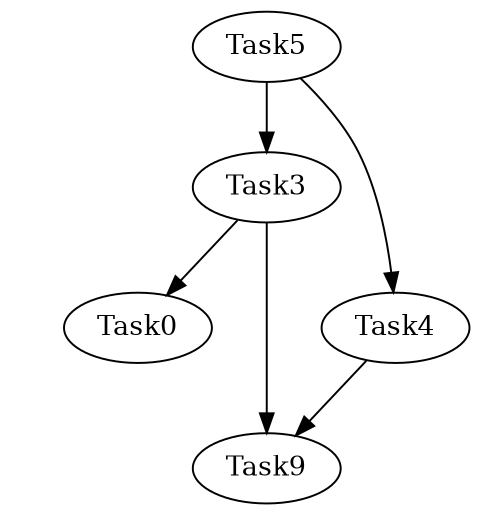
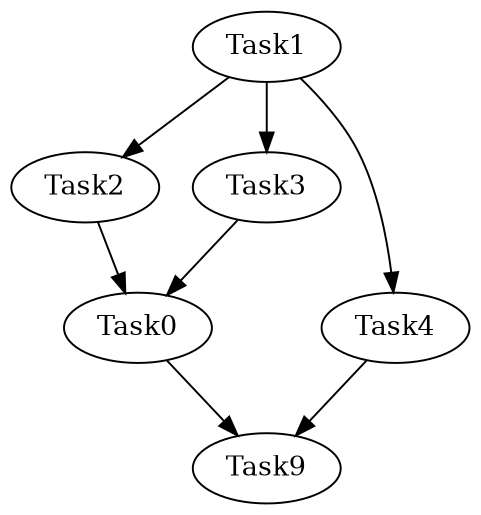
(267, 47) -> (267, 47)
none -> (85, 187)
(267, 318) -> (196, 391)
